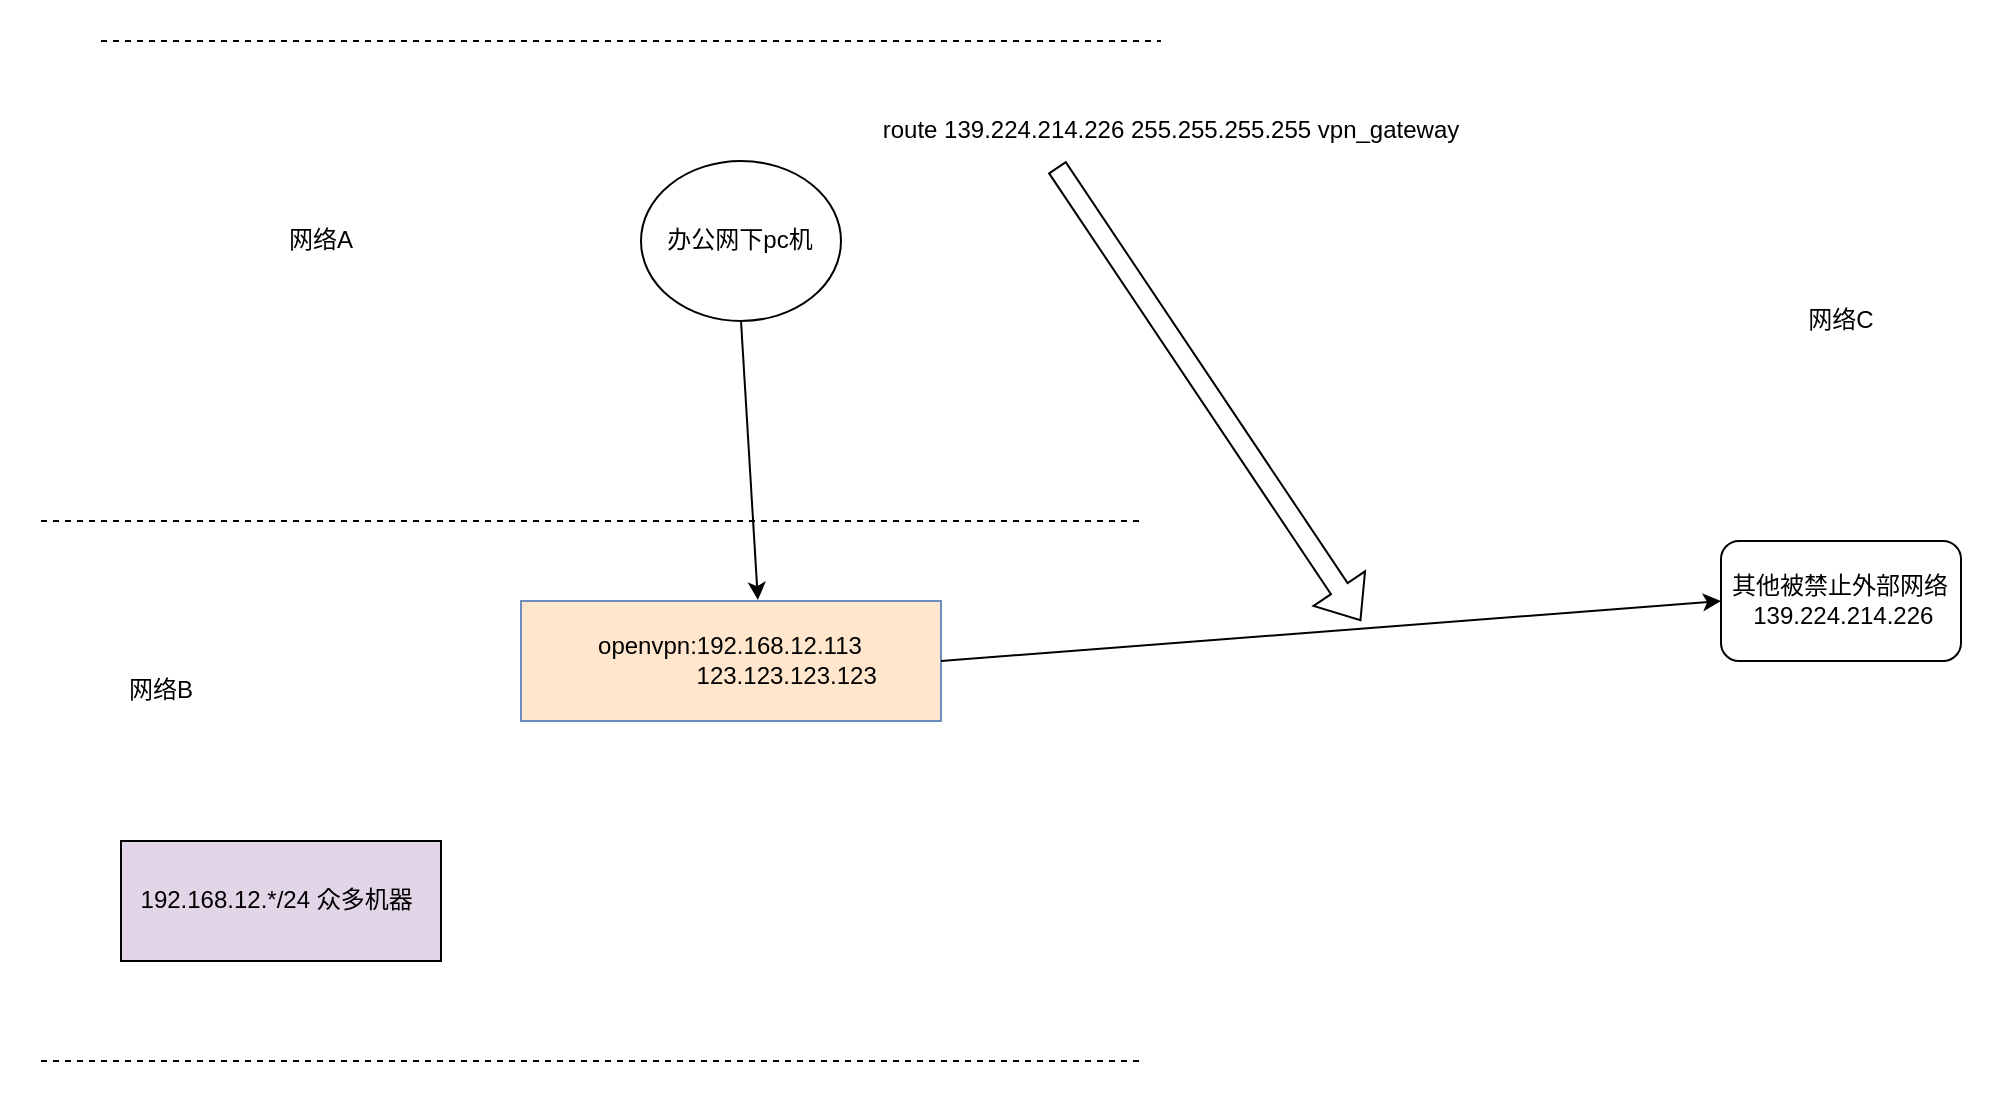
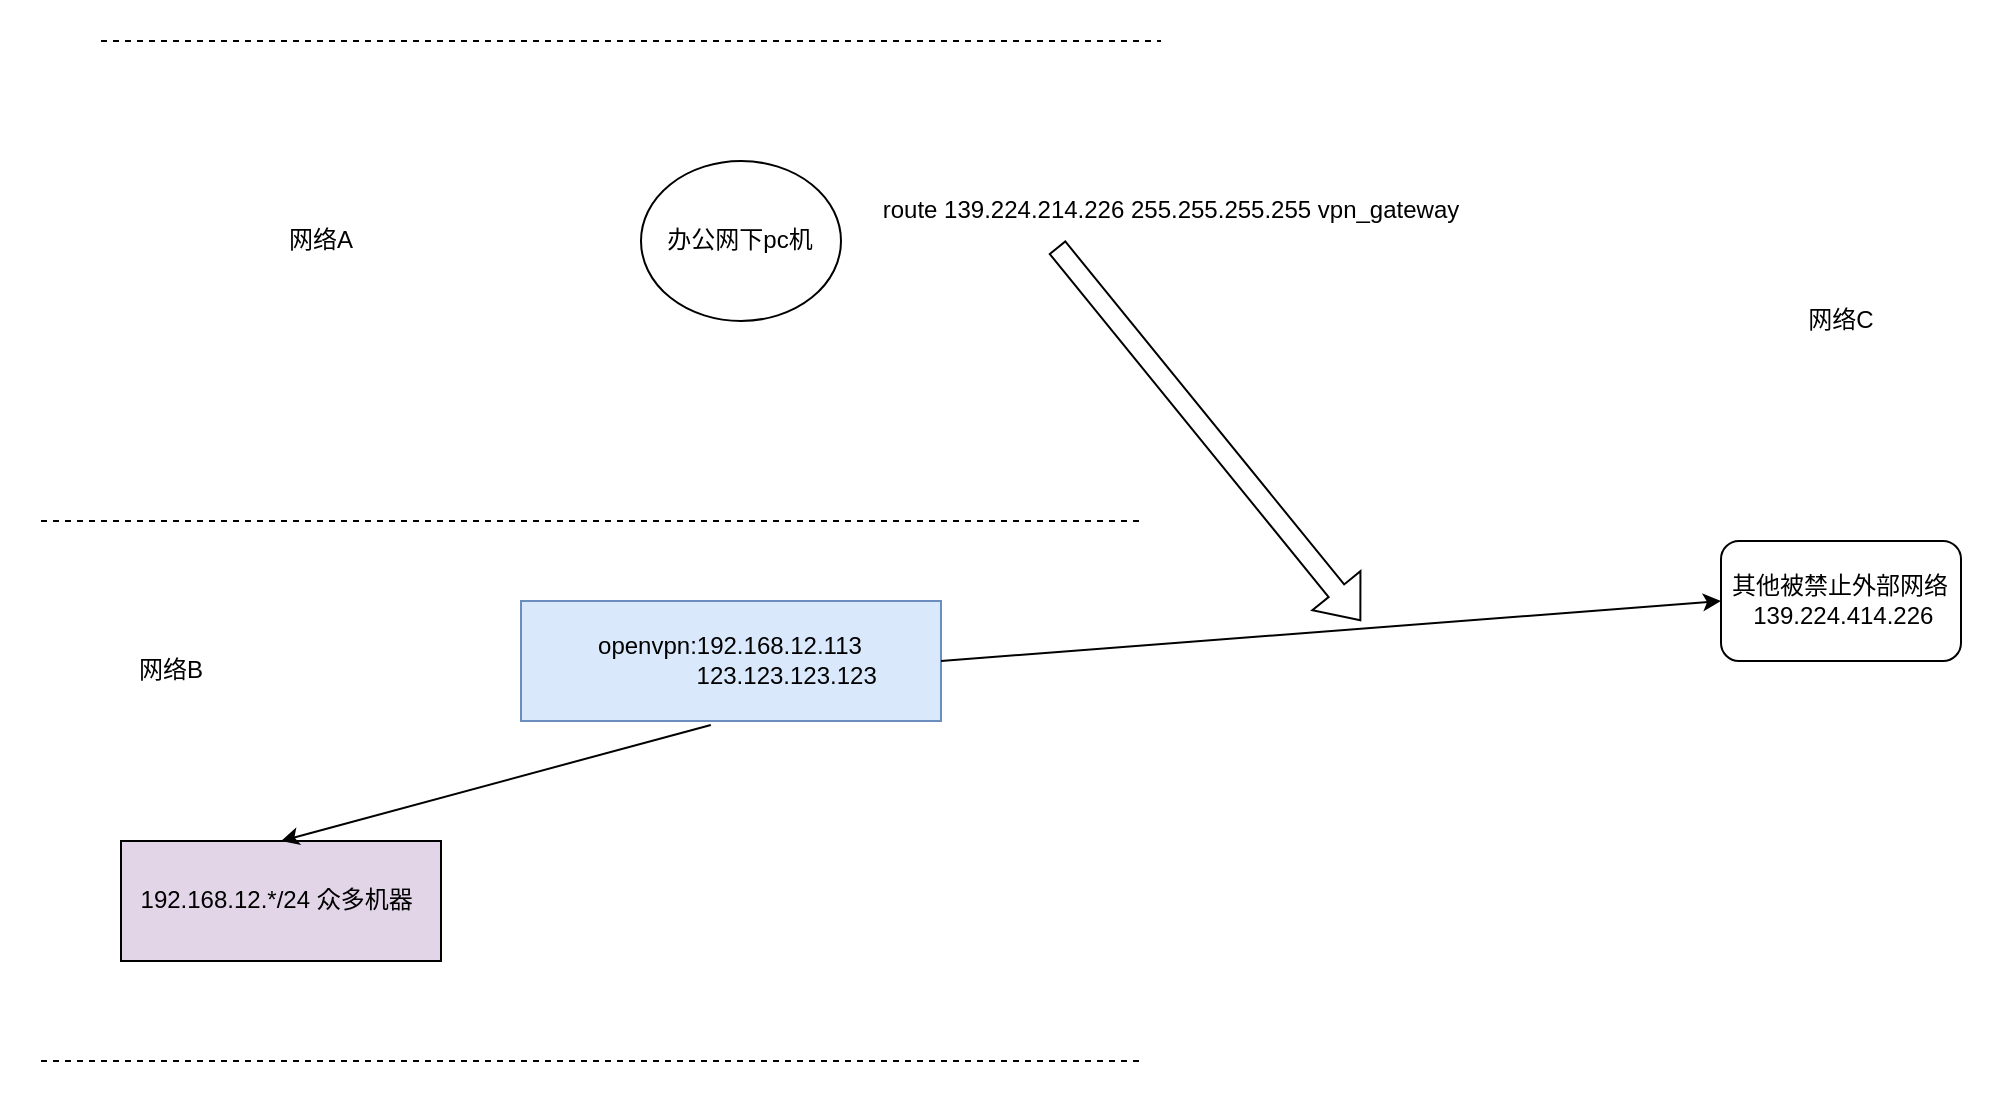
(1171, 131) -> (1171, 211)
(749, 454) -> none
(1841, 601) -> (1841, 601)
(731, 661) -> (731, 661)
(161, 691) -> (171, 671)
none -> (502, 781)
